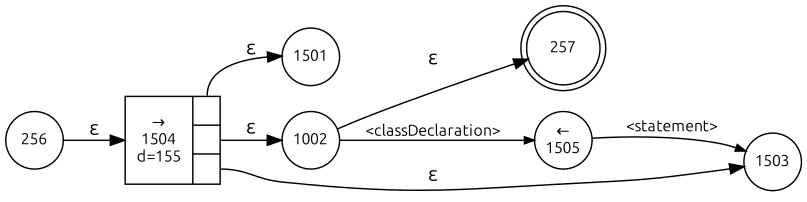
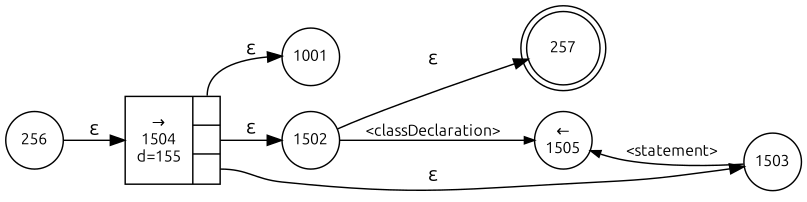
(311, 57) -> (311, 57)
(665, 138) -> (672, 165)
(311, 140) -> (311, 140)
